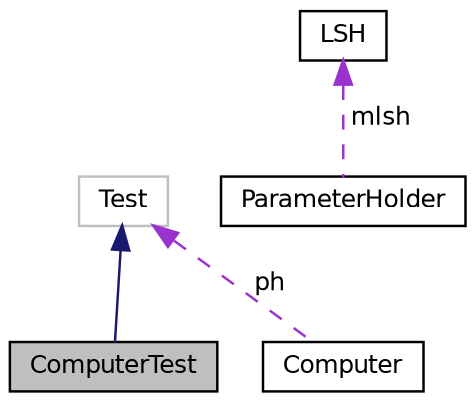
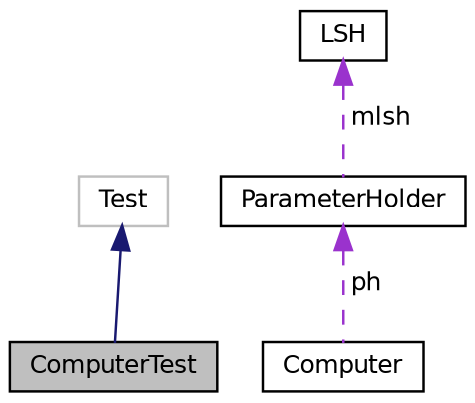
(244, 292) -> (343, 297)
